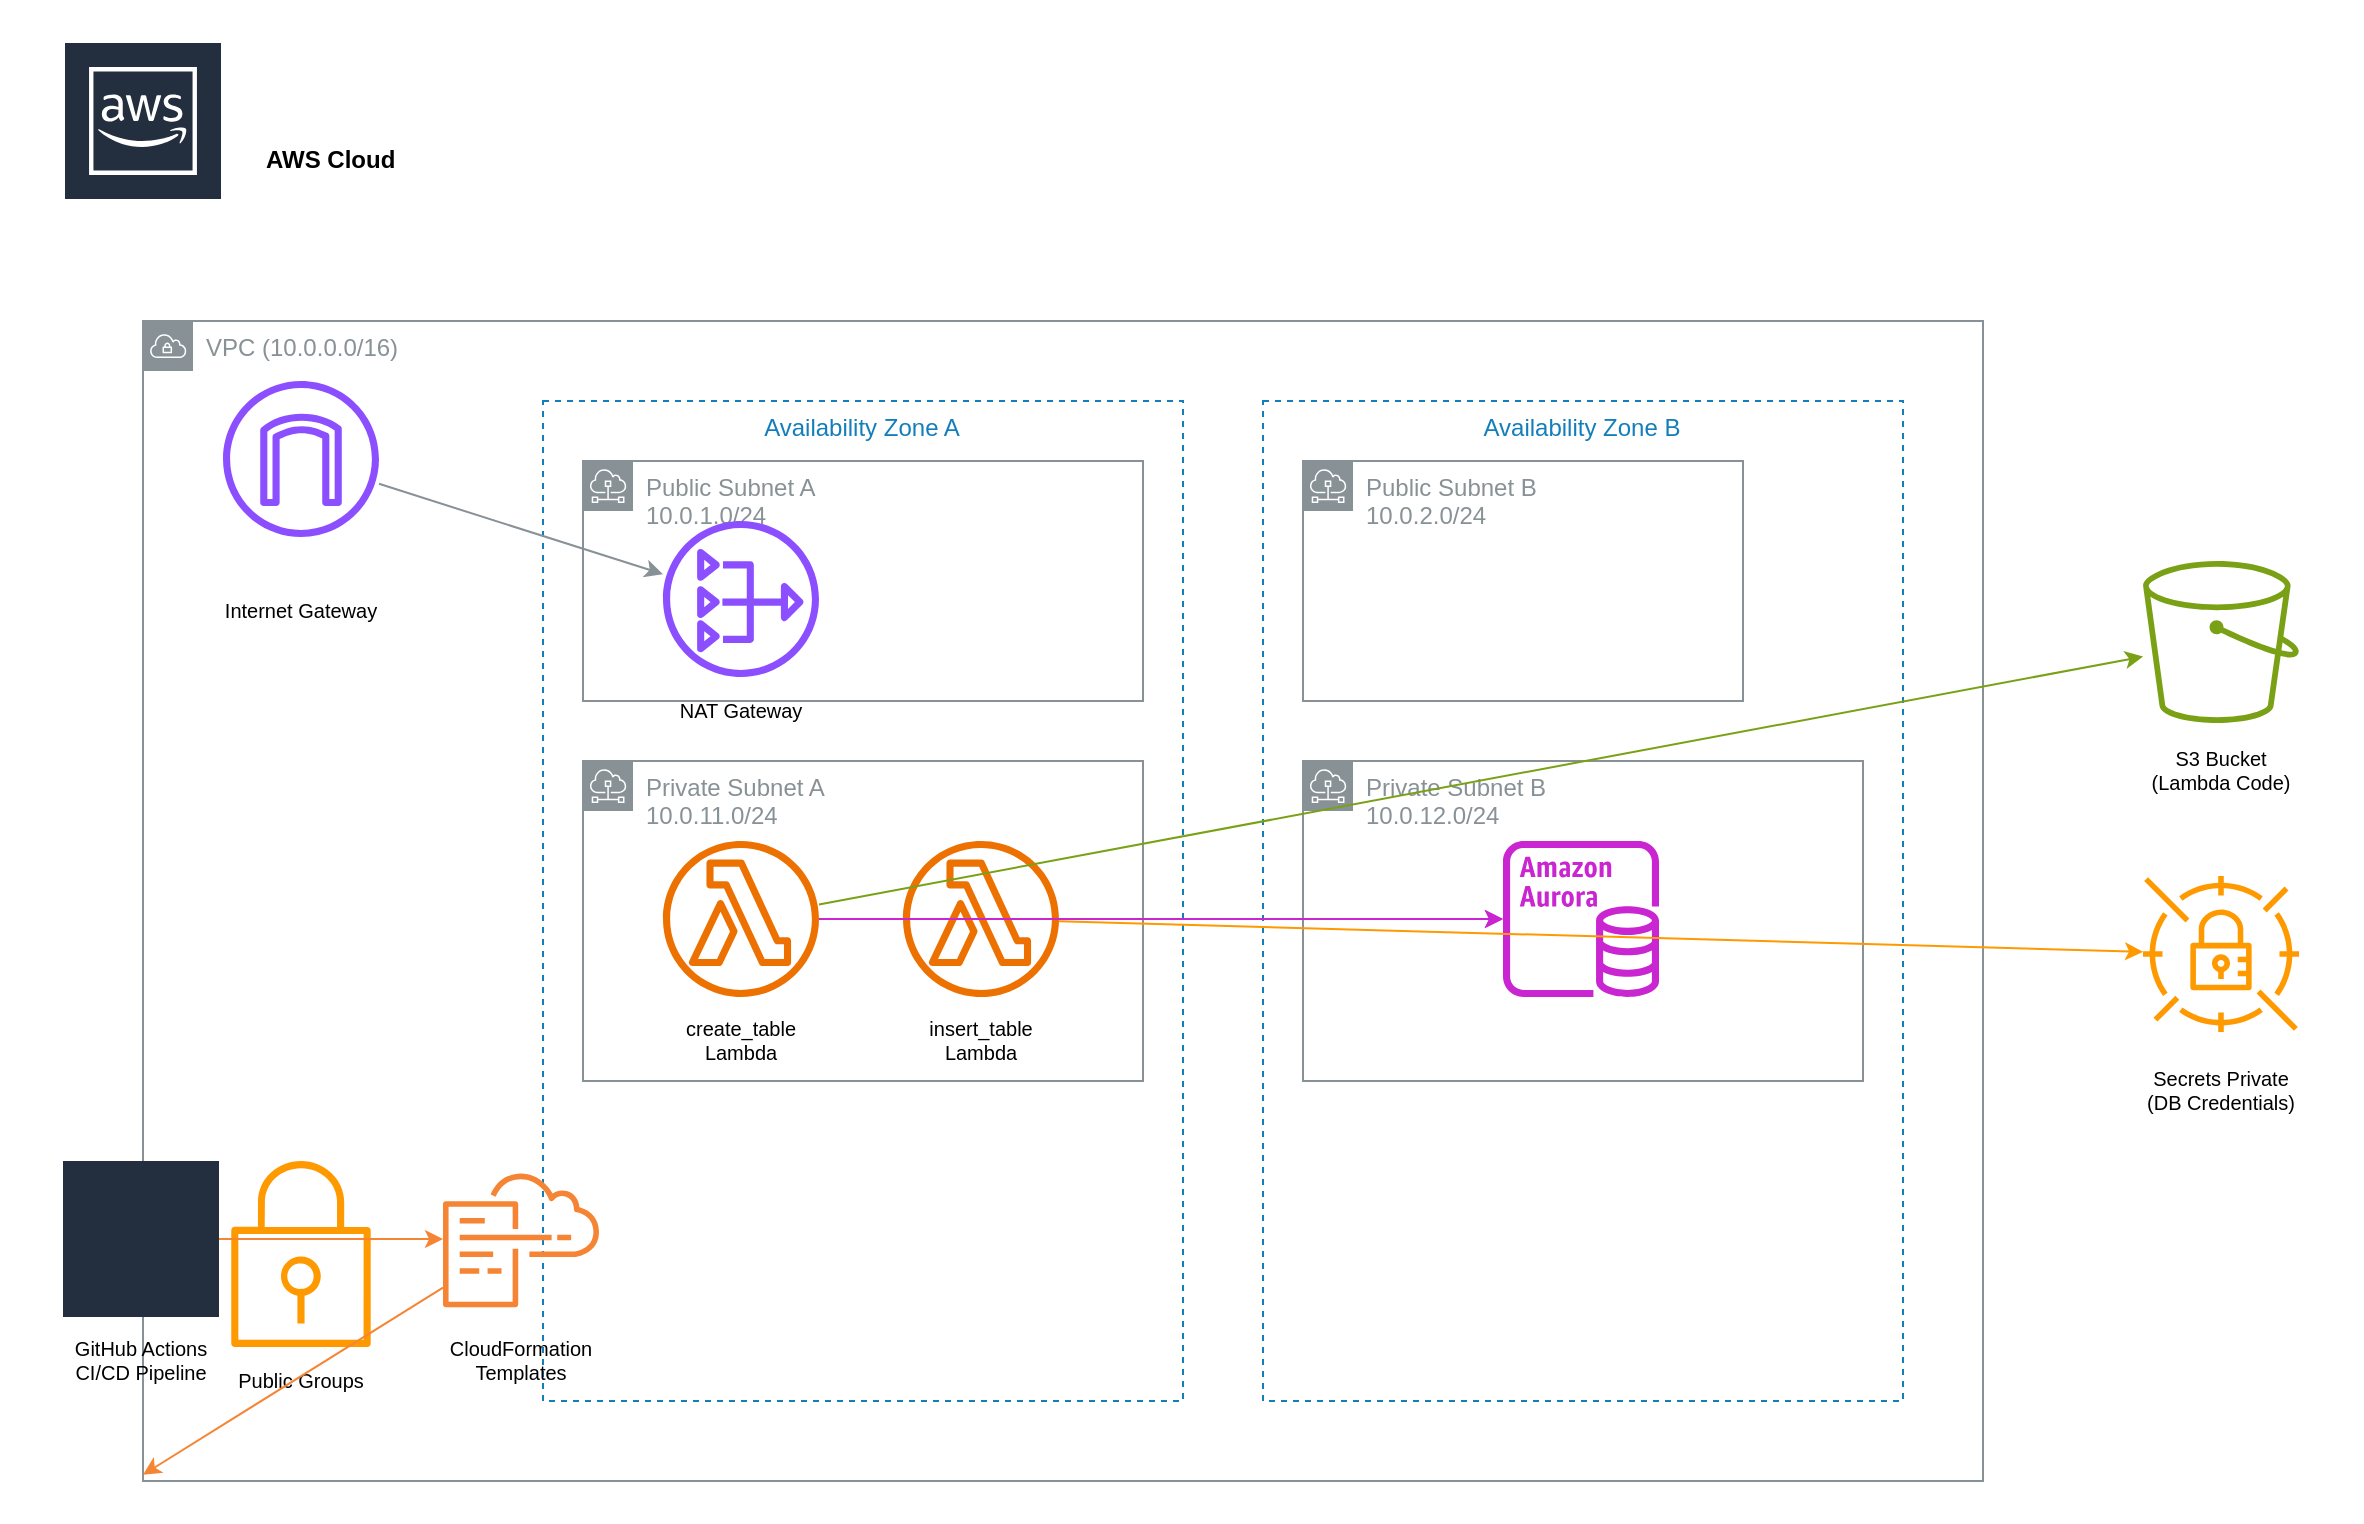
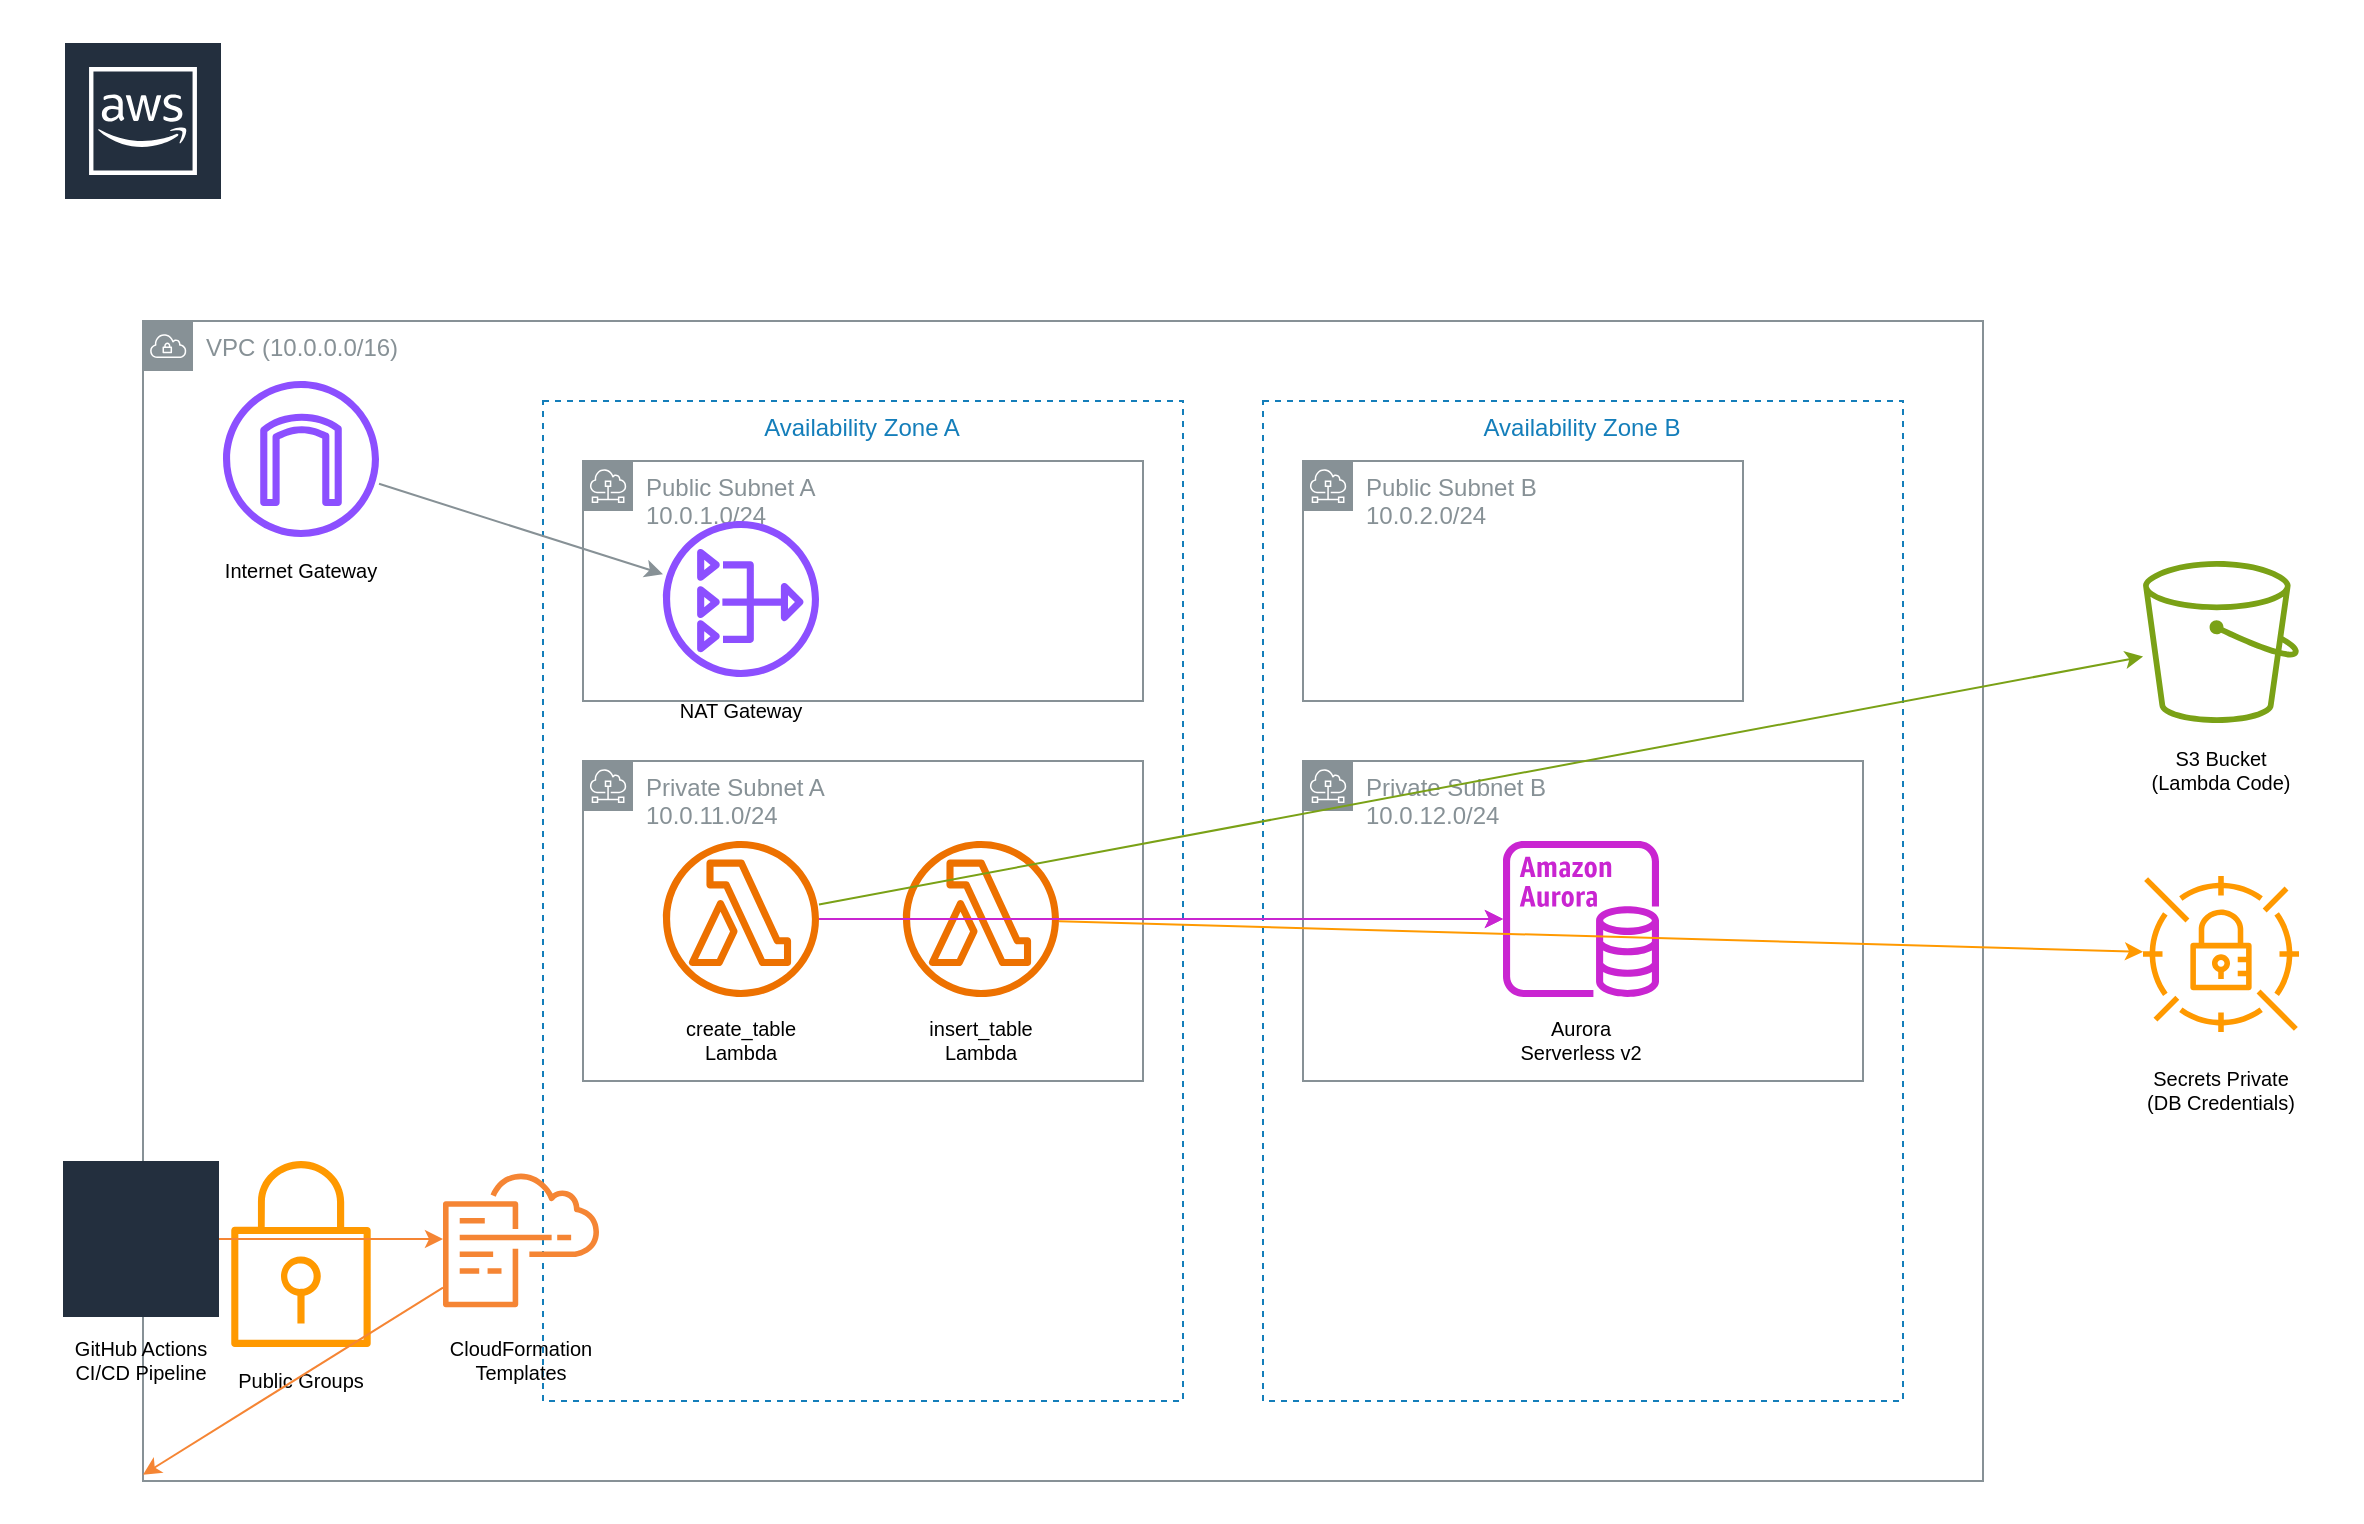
(363, 161) -> none
(301, 611) -> (301, 571)
none -> (1581, 1041)
